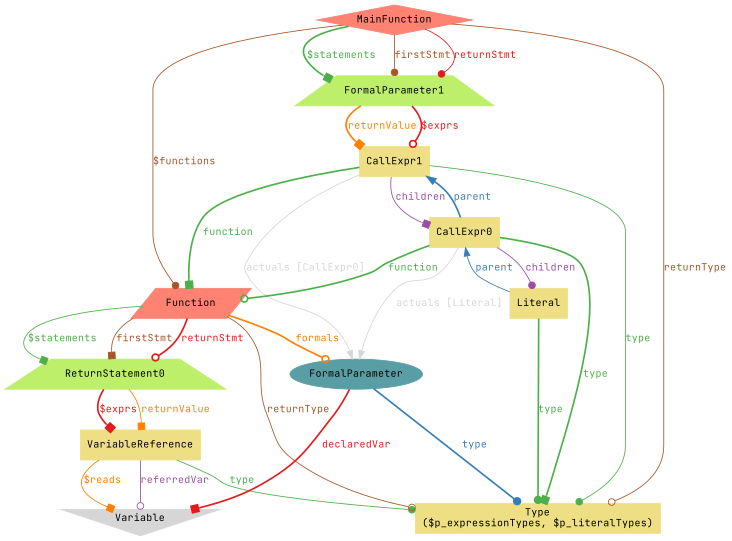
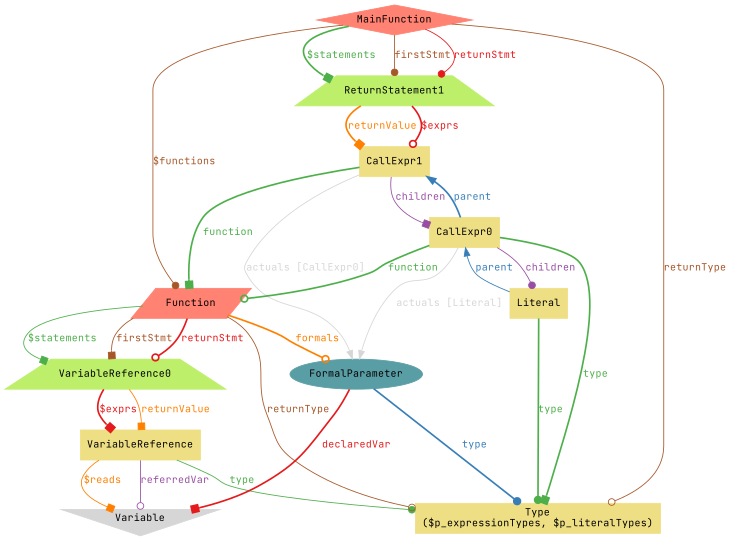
(395, 91) -> (395, 91)
(625, 268) -> none
(115, 374) -> (115, 374)
